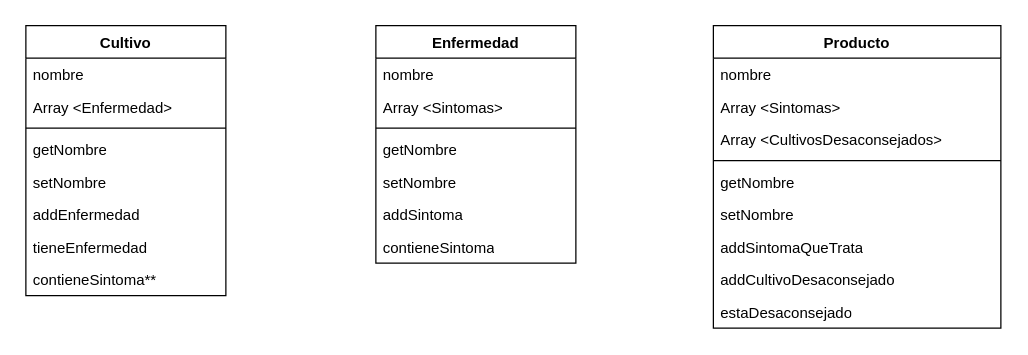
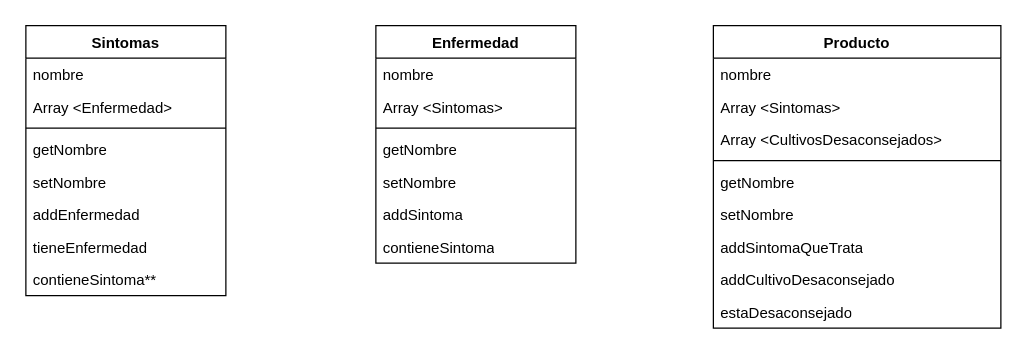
(126, 43) -> (126, 43)
